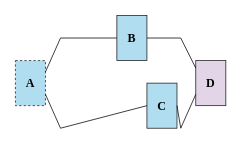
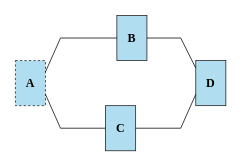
(210, 83) -> (210, 83)
(162, 105) -> (120, 128)
